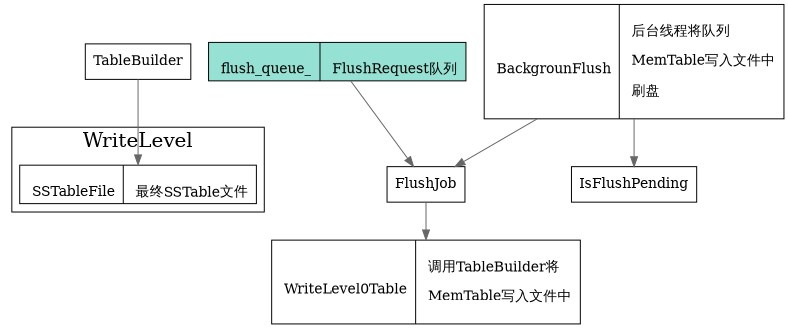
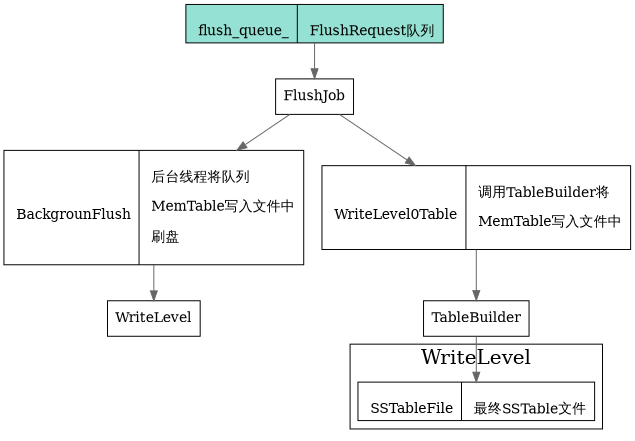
(500, 140) -> (268, 129)
(634, 184) -> (154, 319)
none -> (476, 270)
